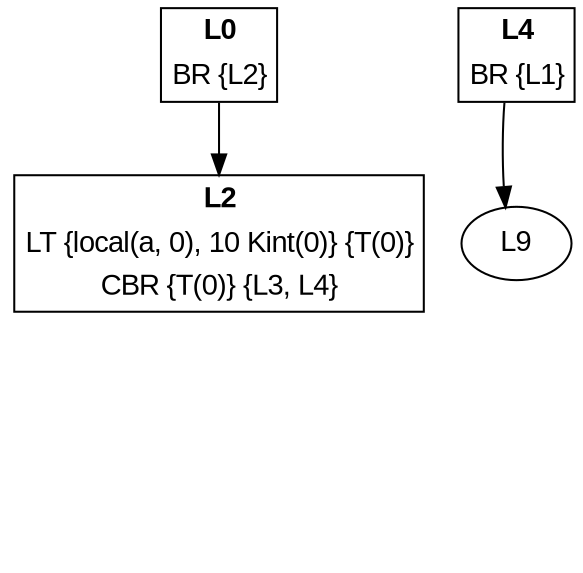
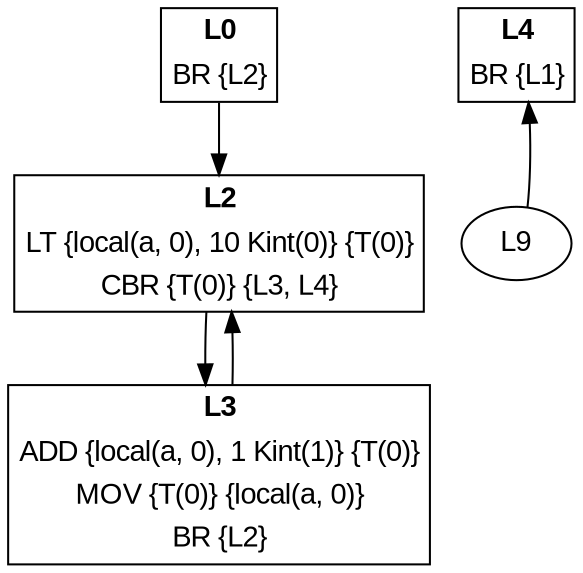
(503, 144) -> (530, 165)
none -> (219, 475)
